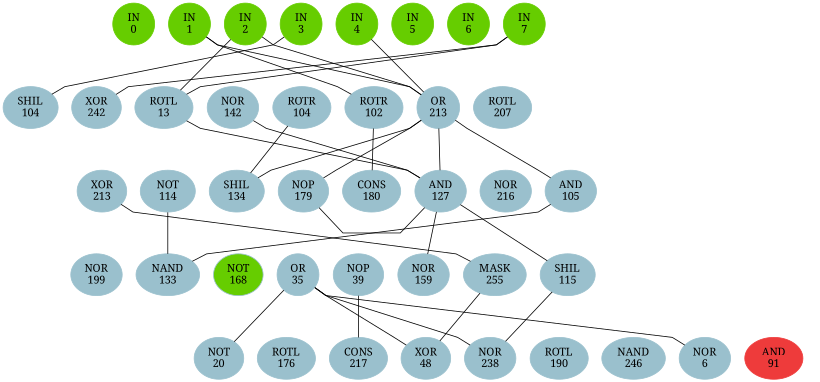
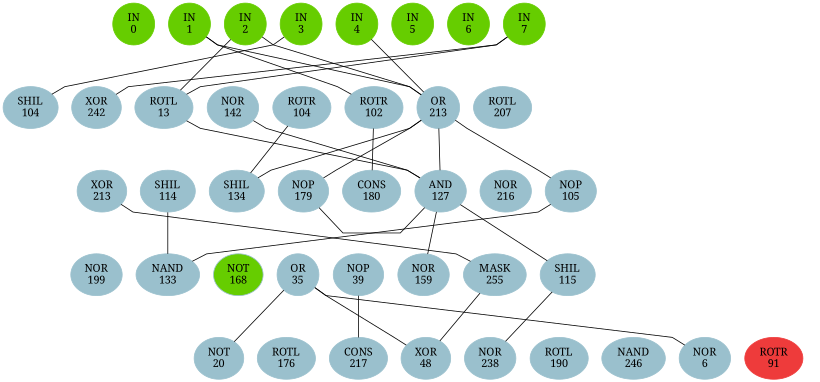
(168, 191) -> (168, 191)
(571, 191) -> (571, 191)
(392, 317) -> none
(774, 358) -> (774, 358)
